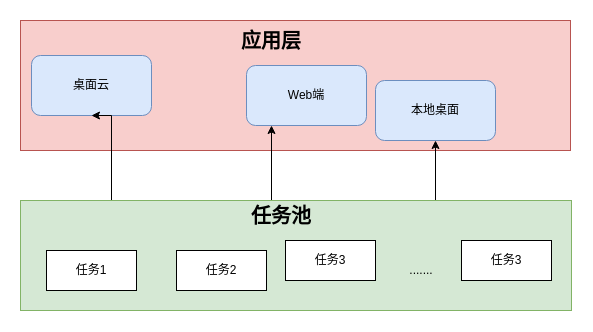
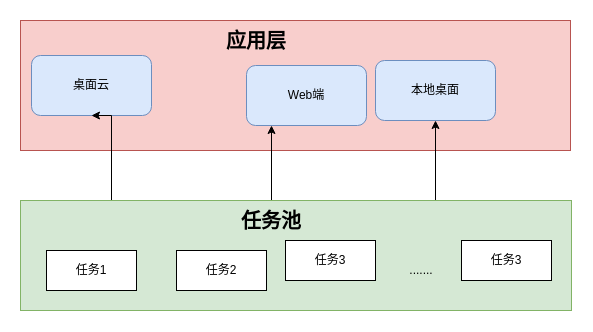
(272, 41) -> (257, 41)
(436, 111) -> (436, 91)
(282, 216) -> (272, 221)
